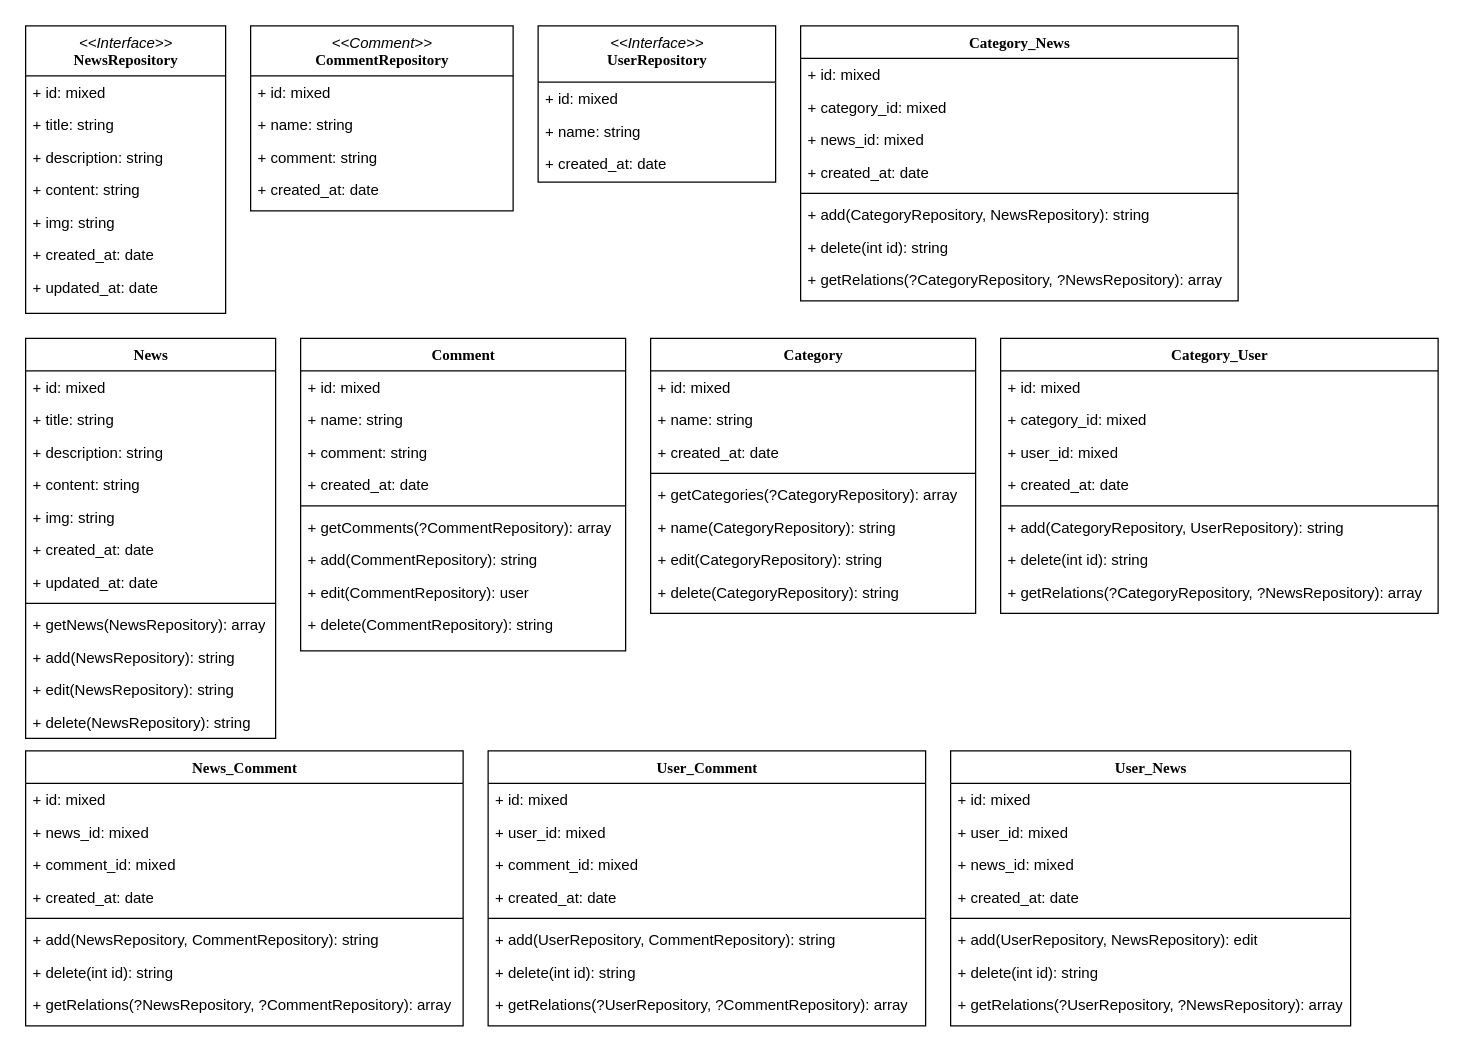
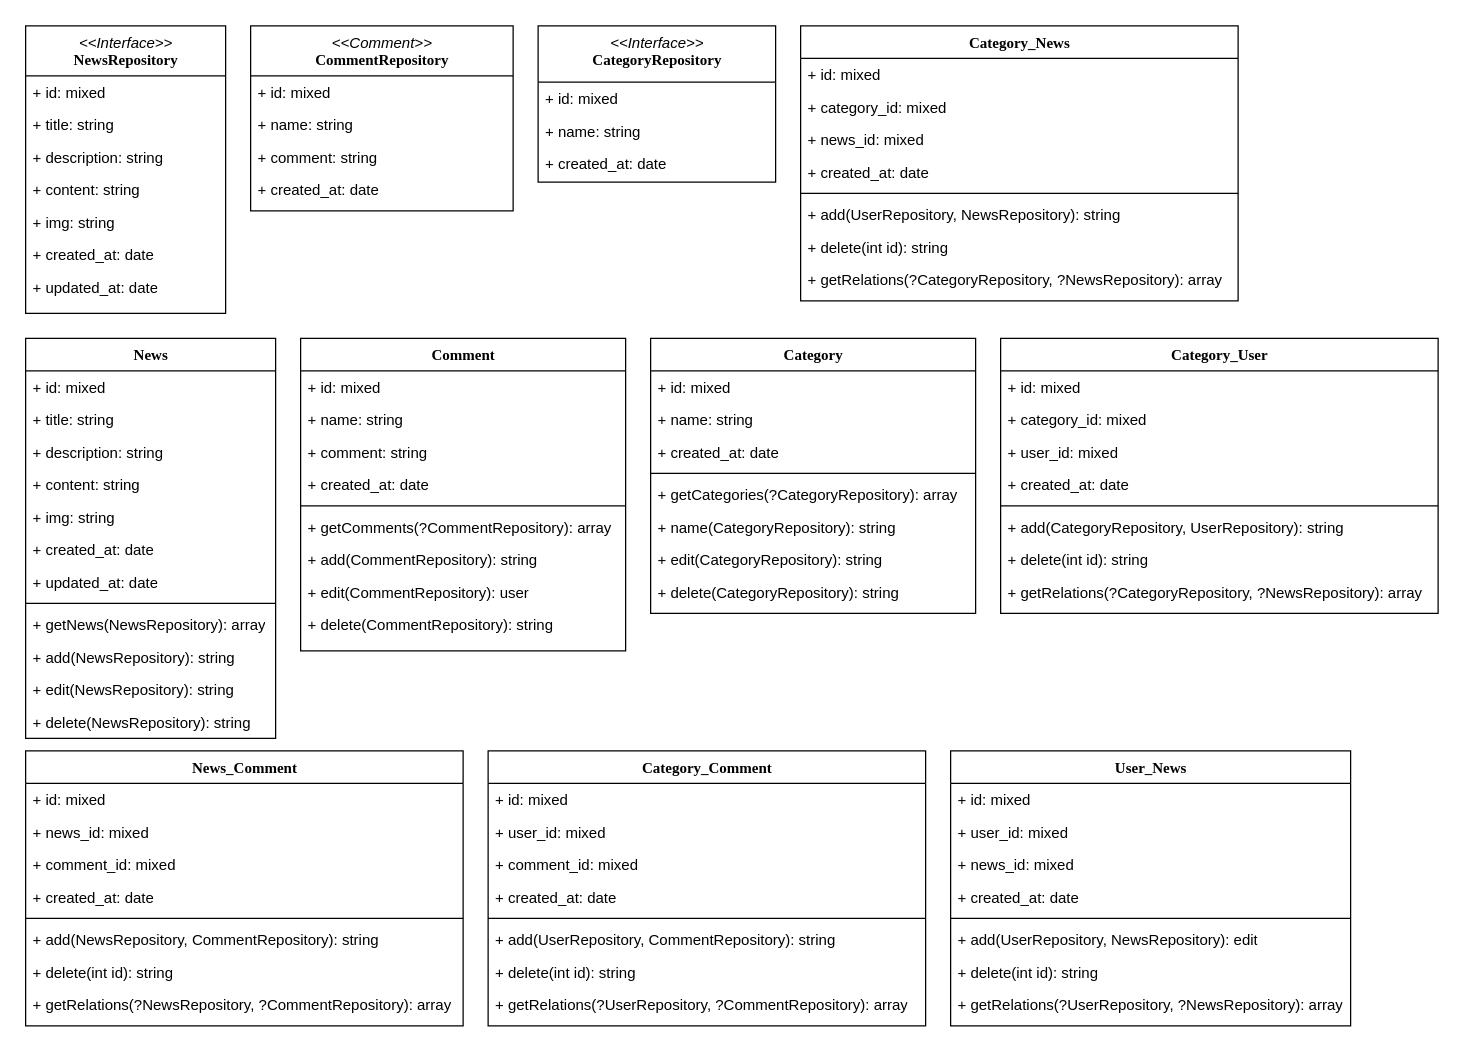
(658, 52) -> (658, 52)
(998, 216) -> (982, 216)
(708, 768) -> (708, 768)
